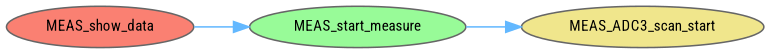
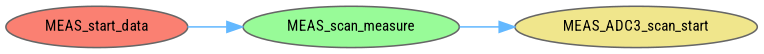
(100, 27) -> (97, 27)
(358, 27) -> (351, 27)
